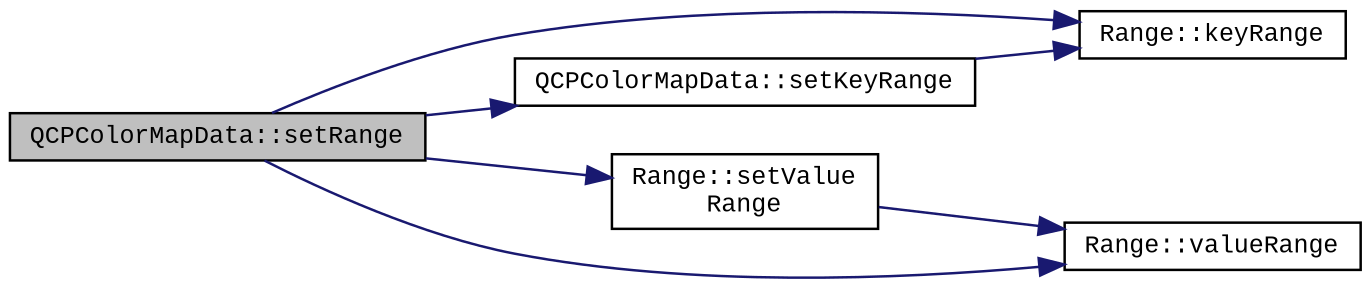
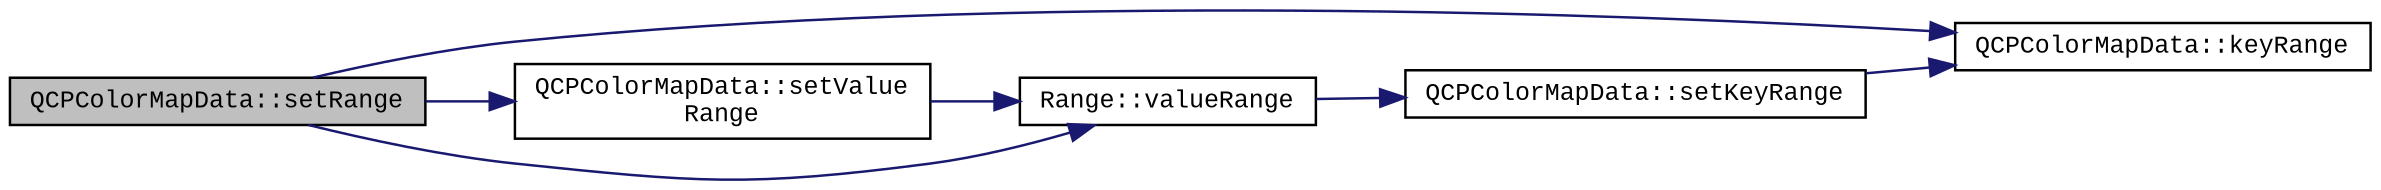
(1213, 35) -> (2163, 47)
(459, 112) -> (1348, 98)
(745, 192) -> (723, 101)
